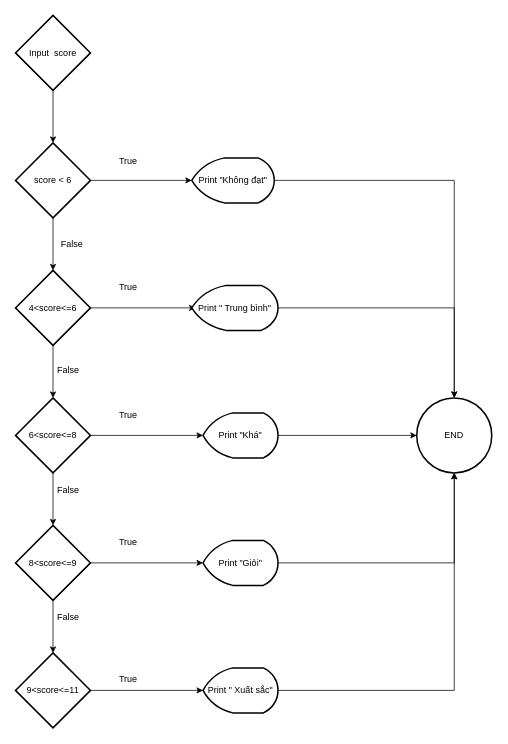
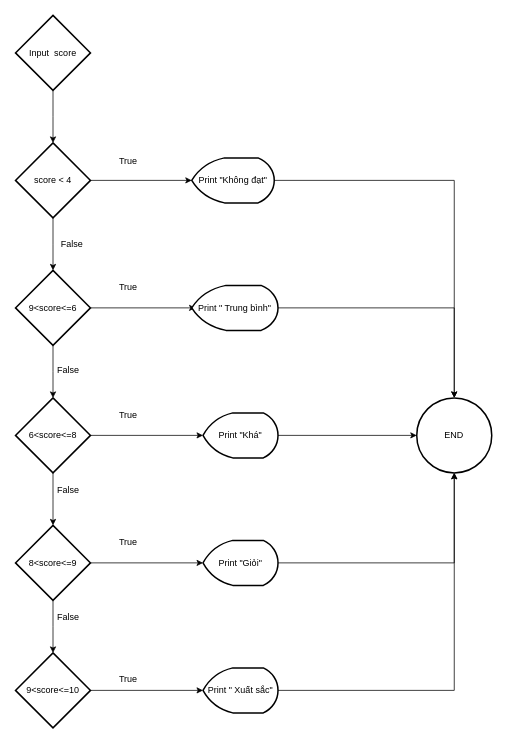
(53, 180) -> (53, 180)
(53, 308) -> (53, 308)
(53, 690) -> (53, 690)
